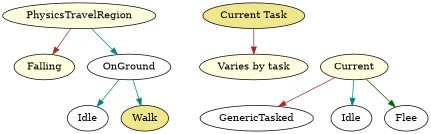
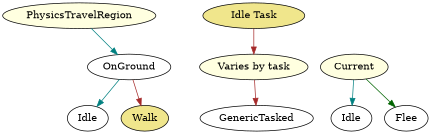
(254, 16) -> (254, 16)
(44, 67) -> none
(136, 89) -> (136, 89)
(310, 90) -> (255, 89)
